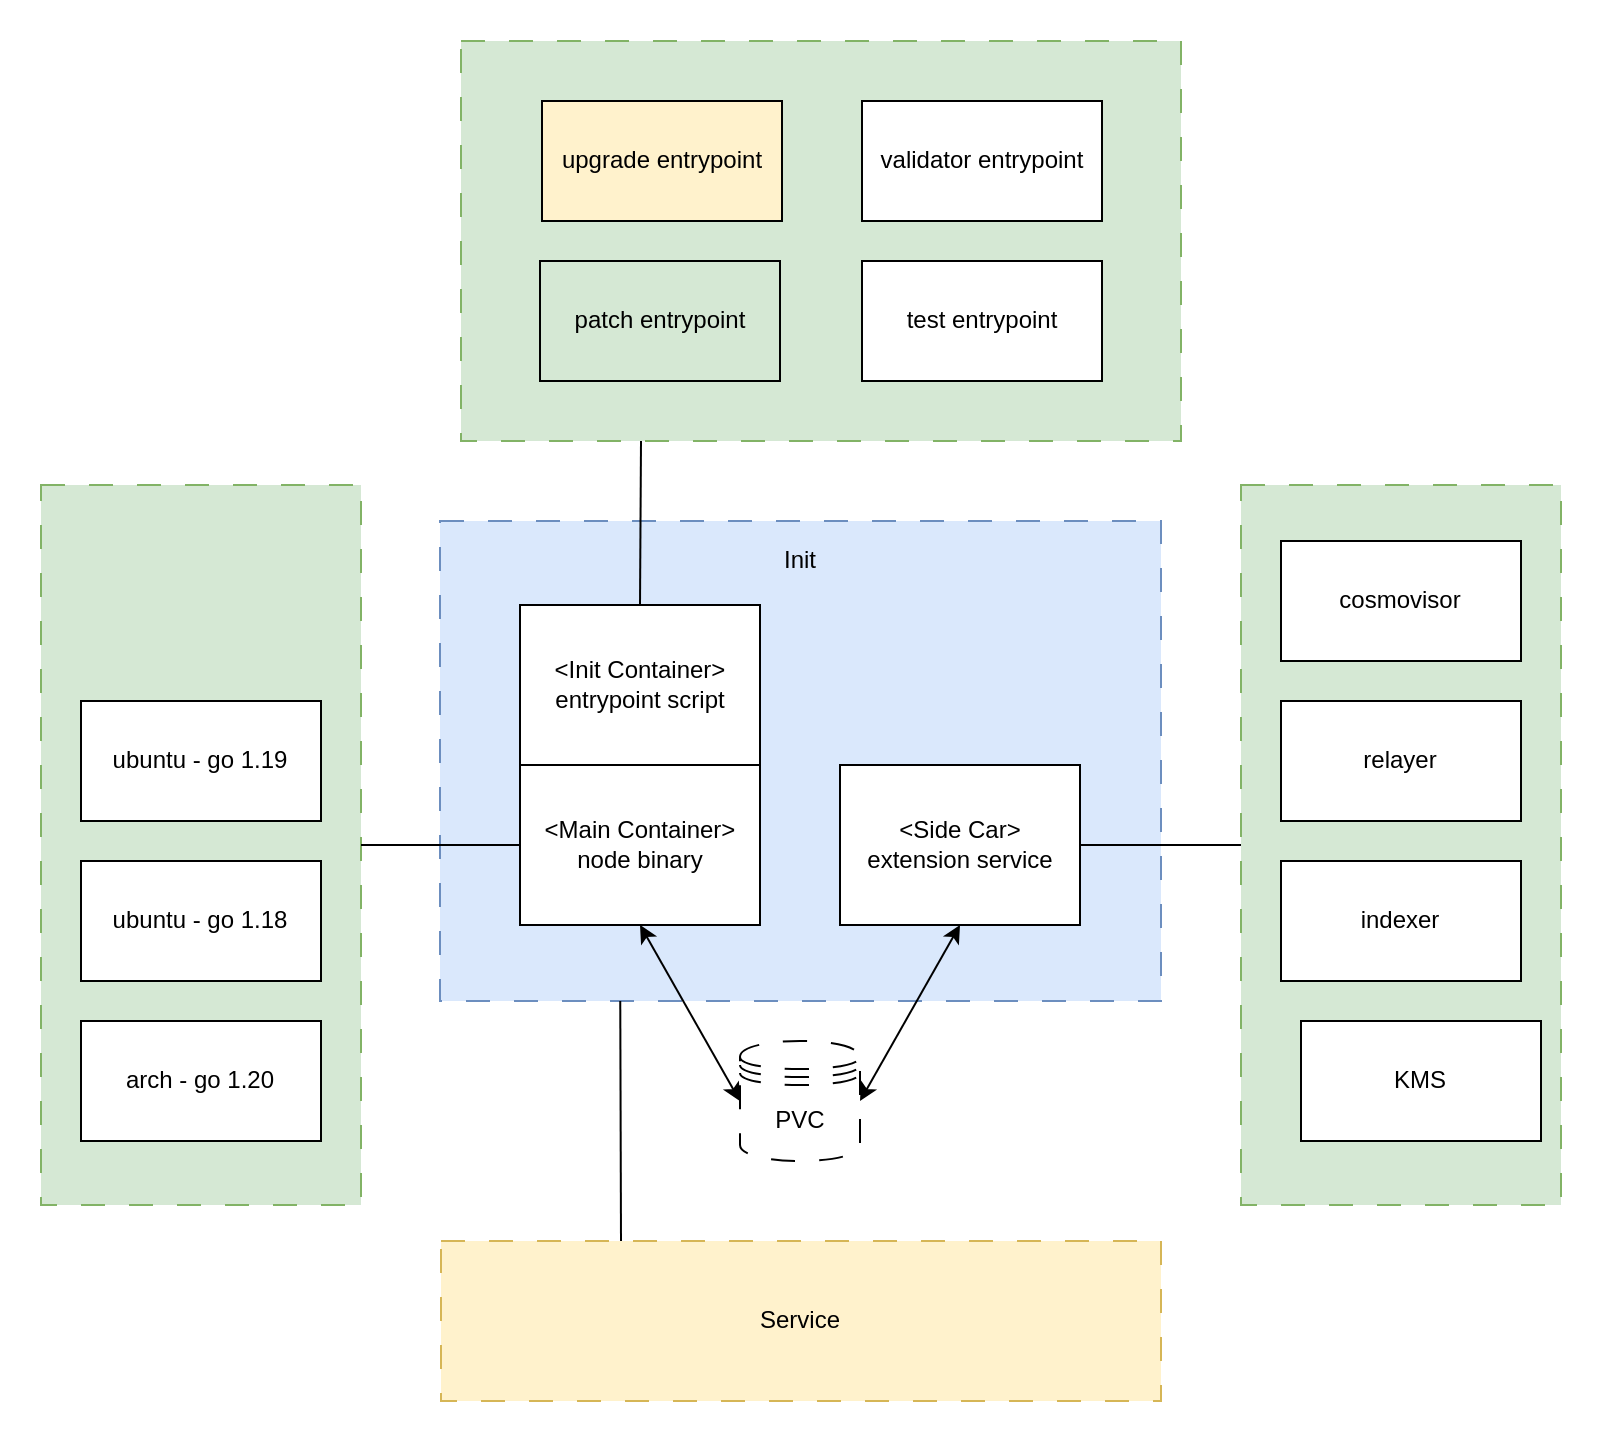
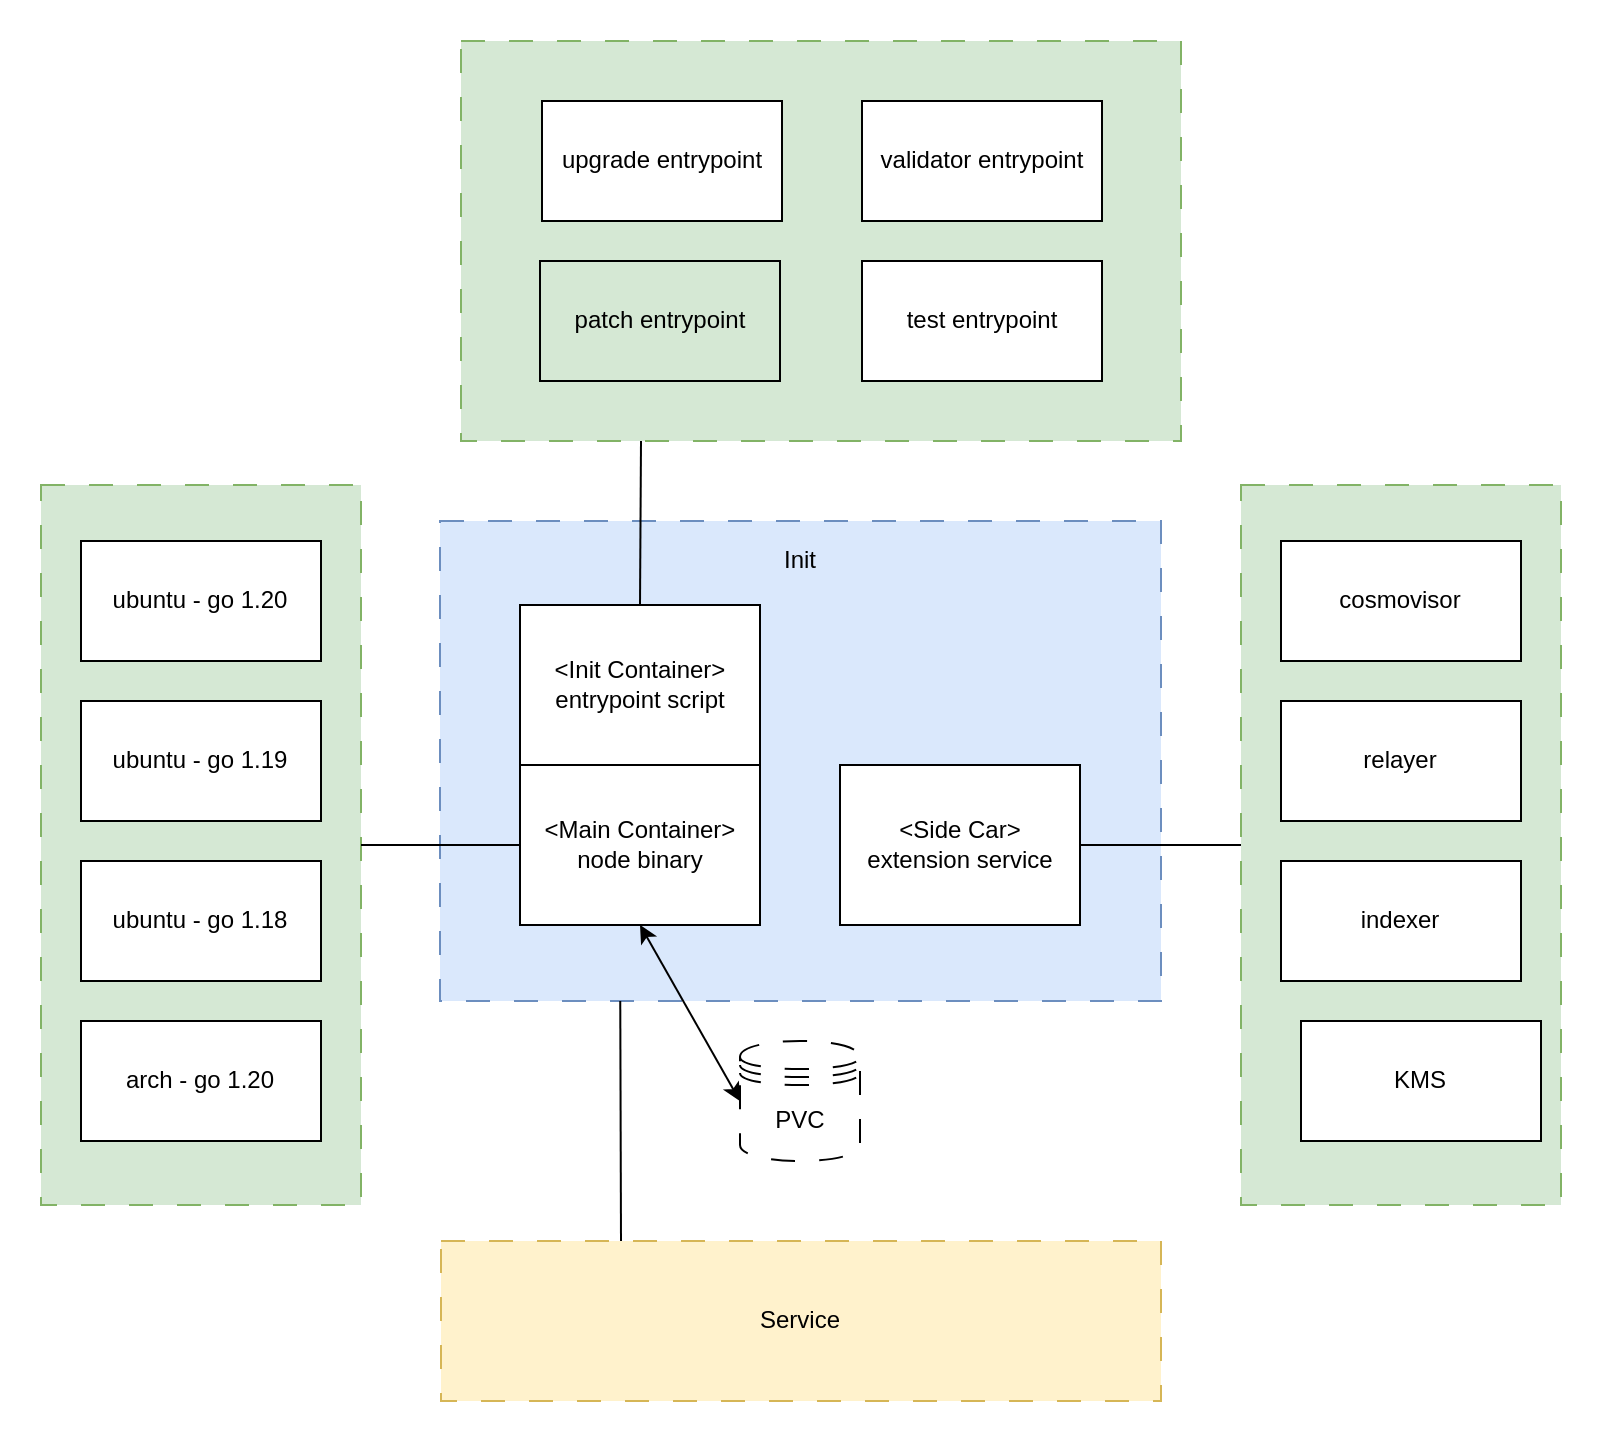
(662, 161) -> (662, 161)
none -> (201, 601)
(910, 1013) -> none
